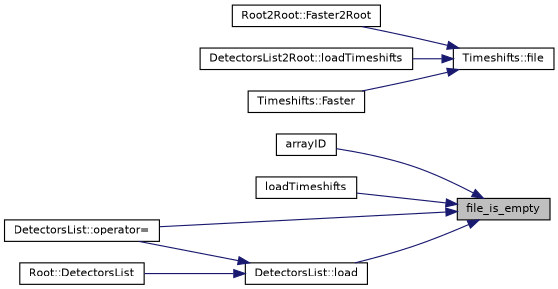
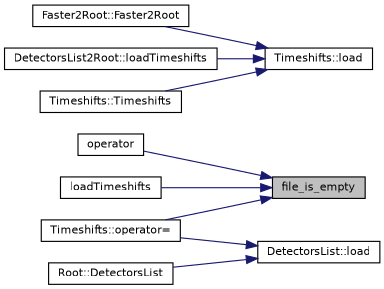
(306, 16) -> (111, 16)
(504, 59) -> (319, 59)
(306, 102) -> (111, 102)
(306, 145) -> (111, 145)
(82, 231) -> (111, 231)
(413, 246) -> none
